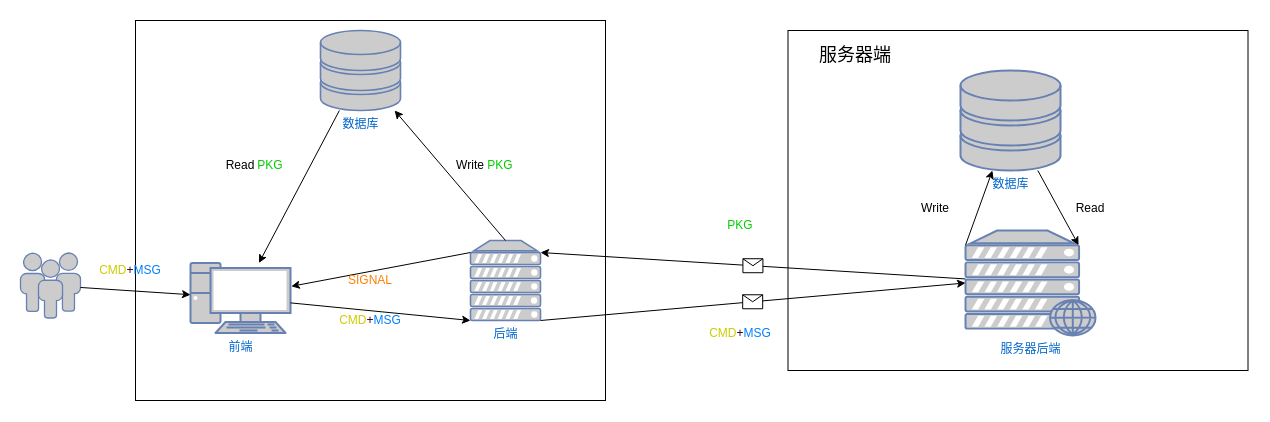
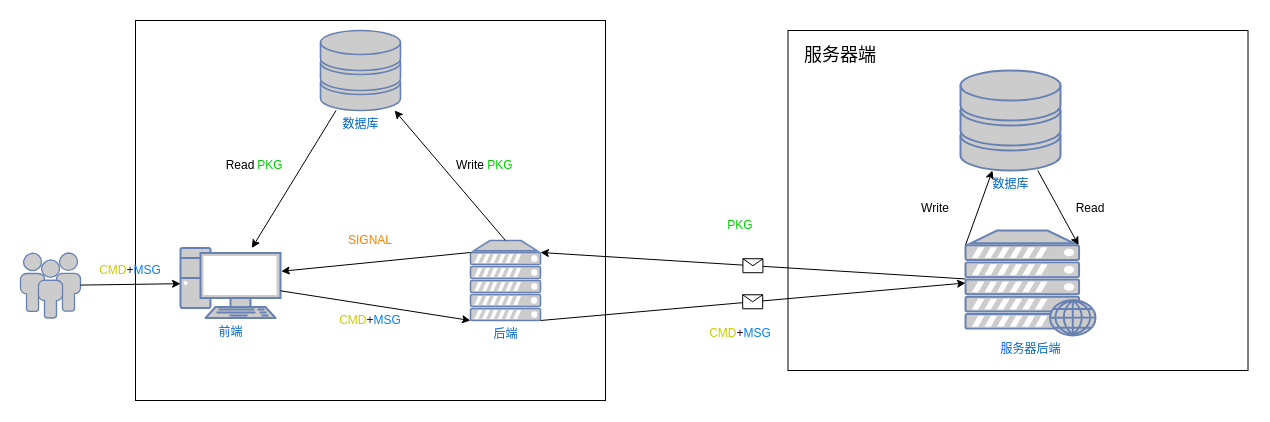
(856, 56) -> (841, 56)
(371, 281) -> (371, 241)
(241, 298) -> (231, 283)
